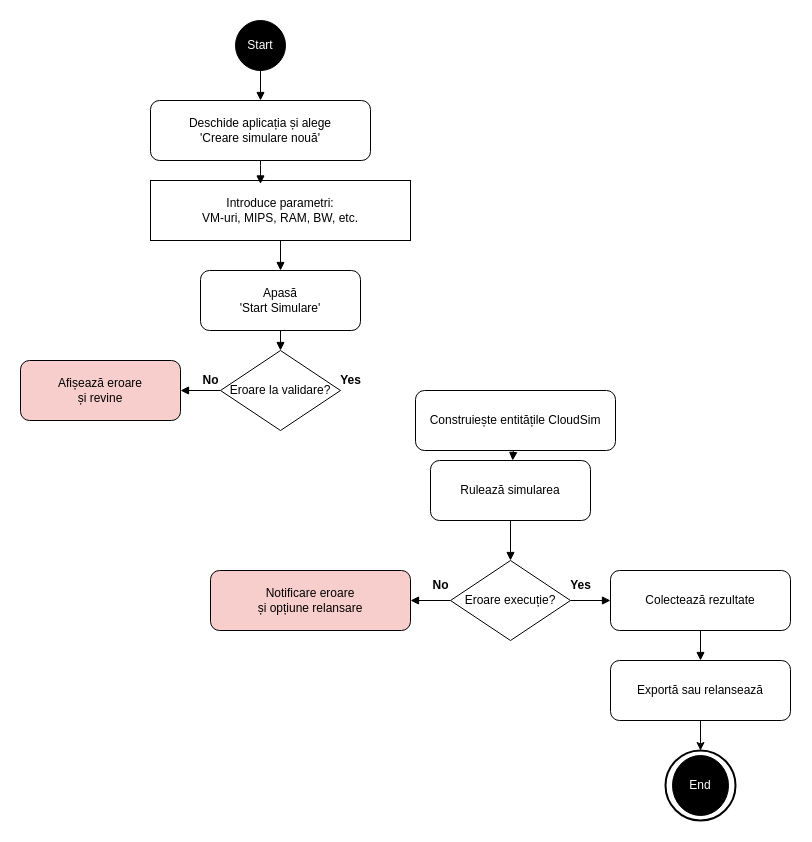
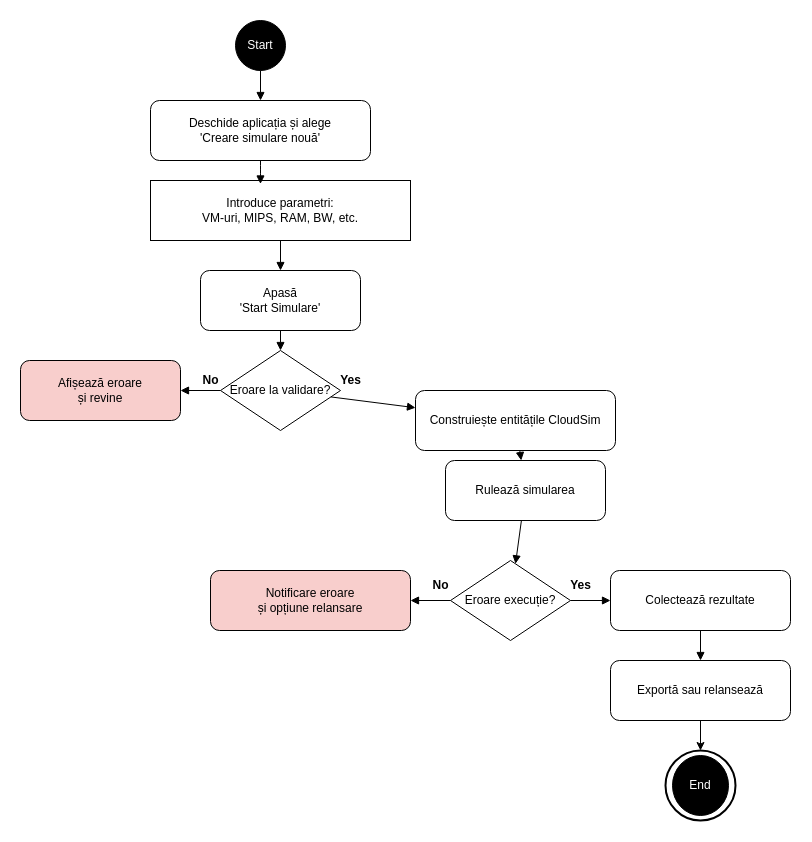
none -> (369, 402)
(511, 491) -> (526, 491)
